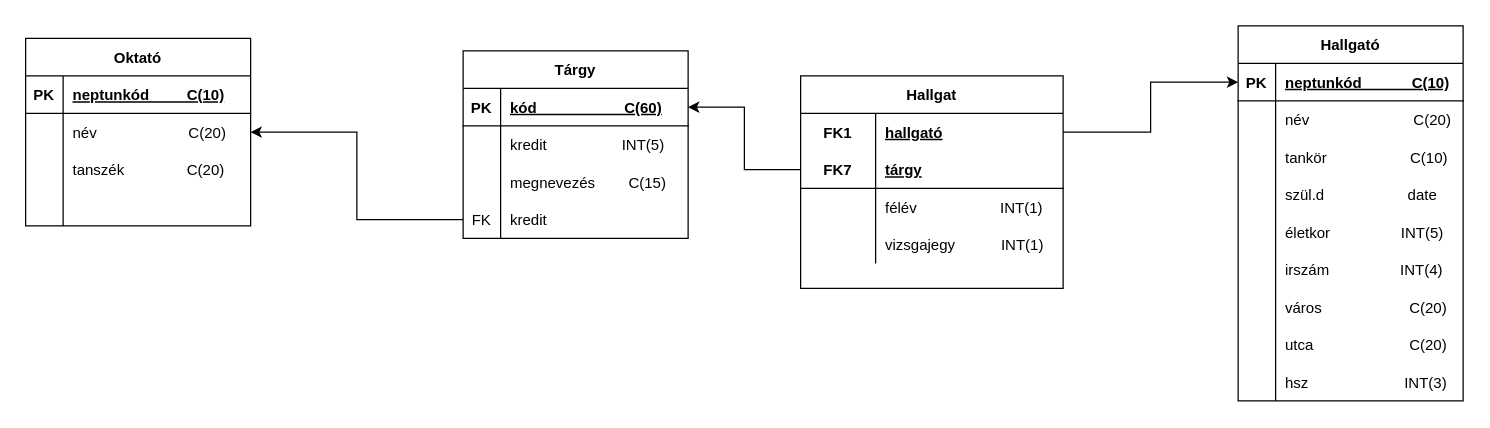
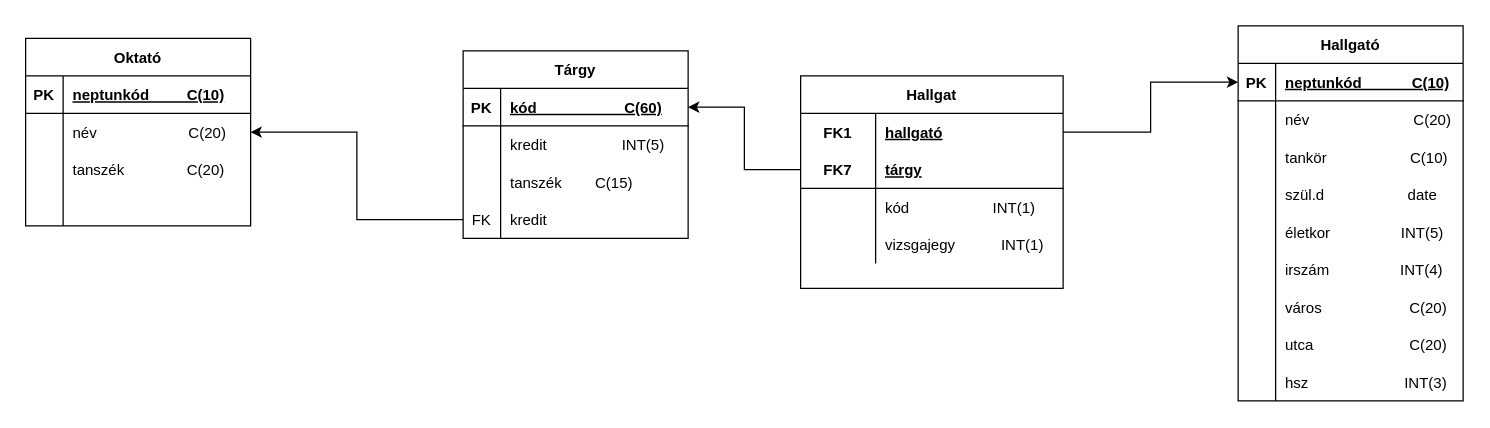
(599, 183) -> (586, 183)
(994, 208) -> (987, 208)
